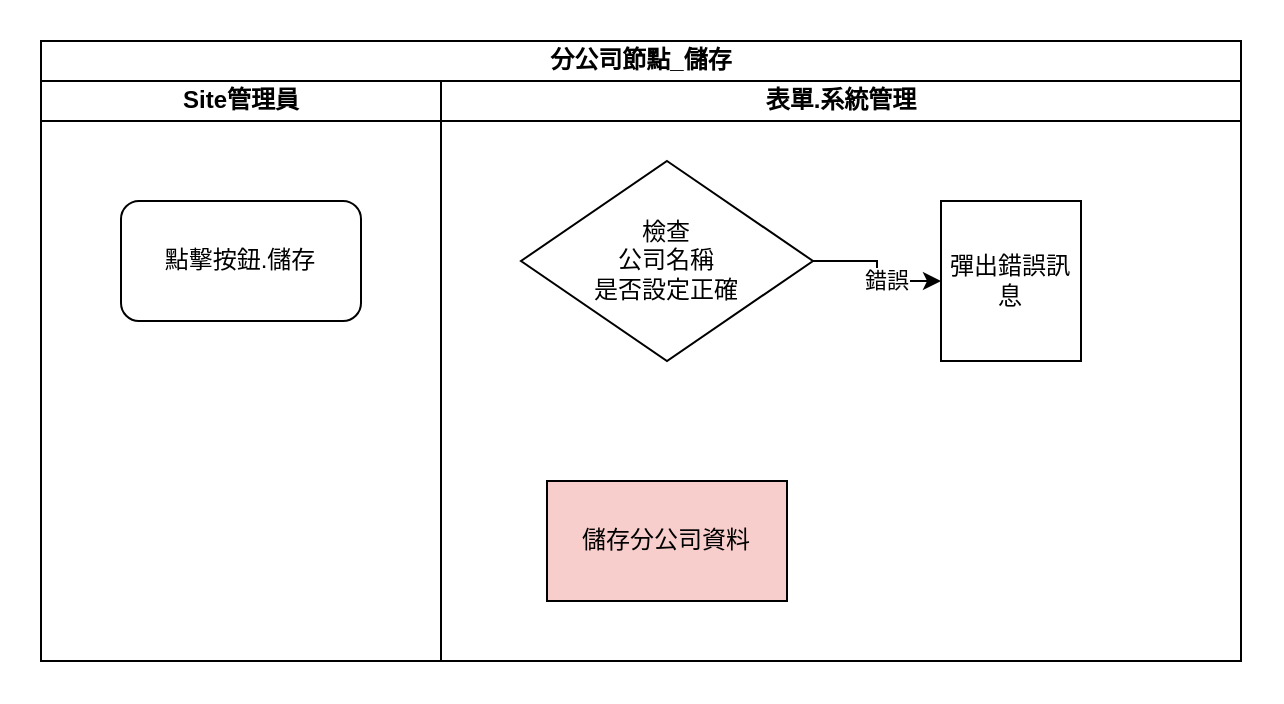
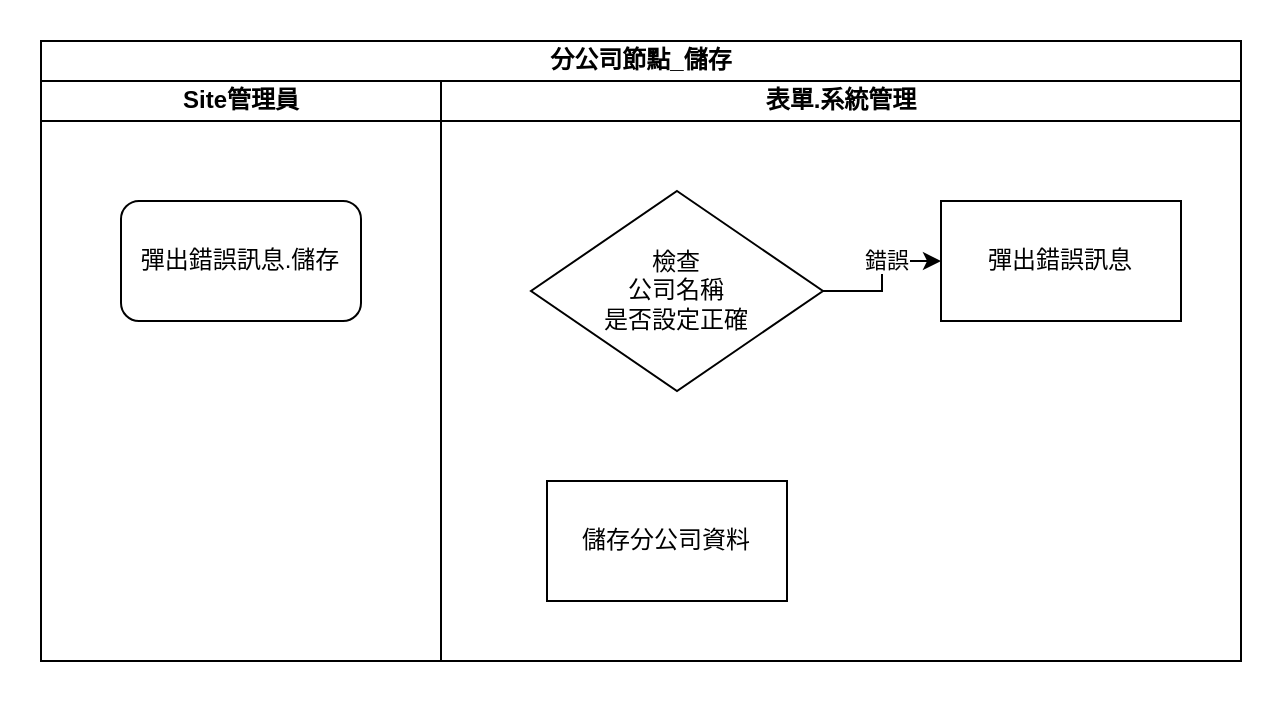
(241, 261) -> (241, 261)
(667, 261) -> (677, 291)
(1011, 281) -> (1061, 261)
(667, 541) -> (667, 541)
